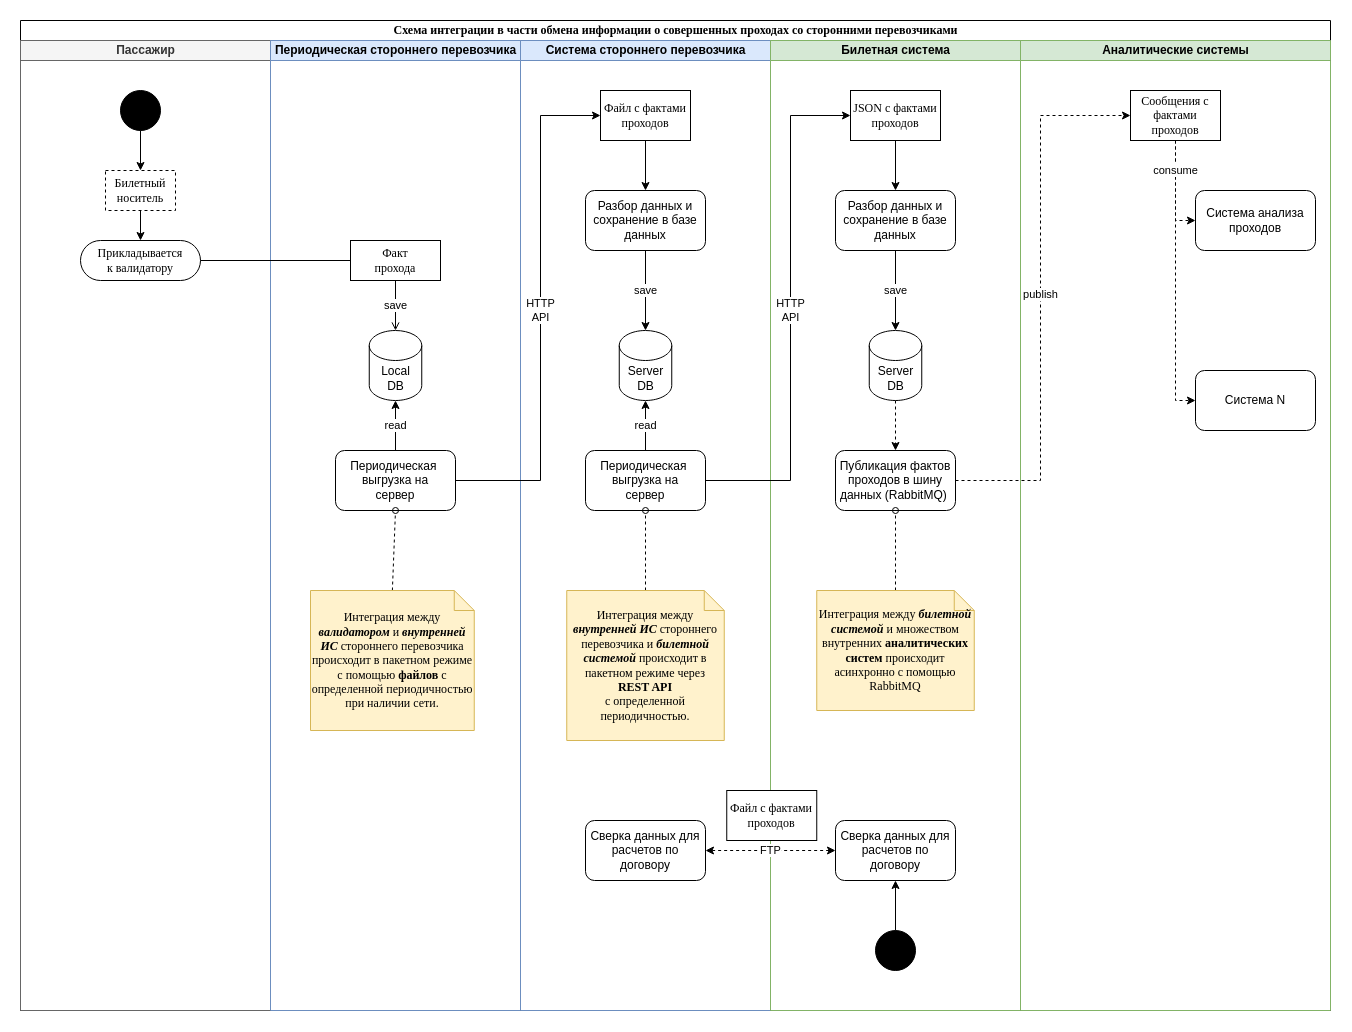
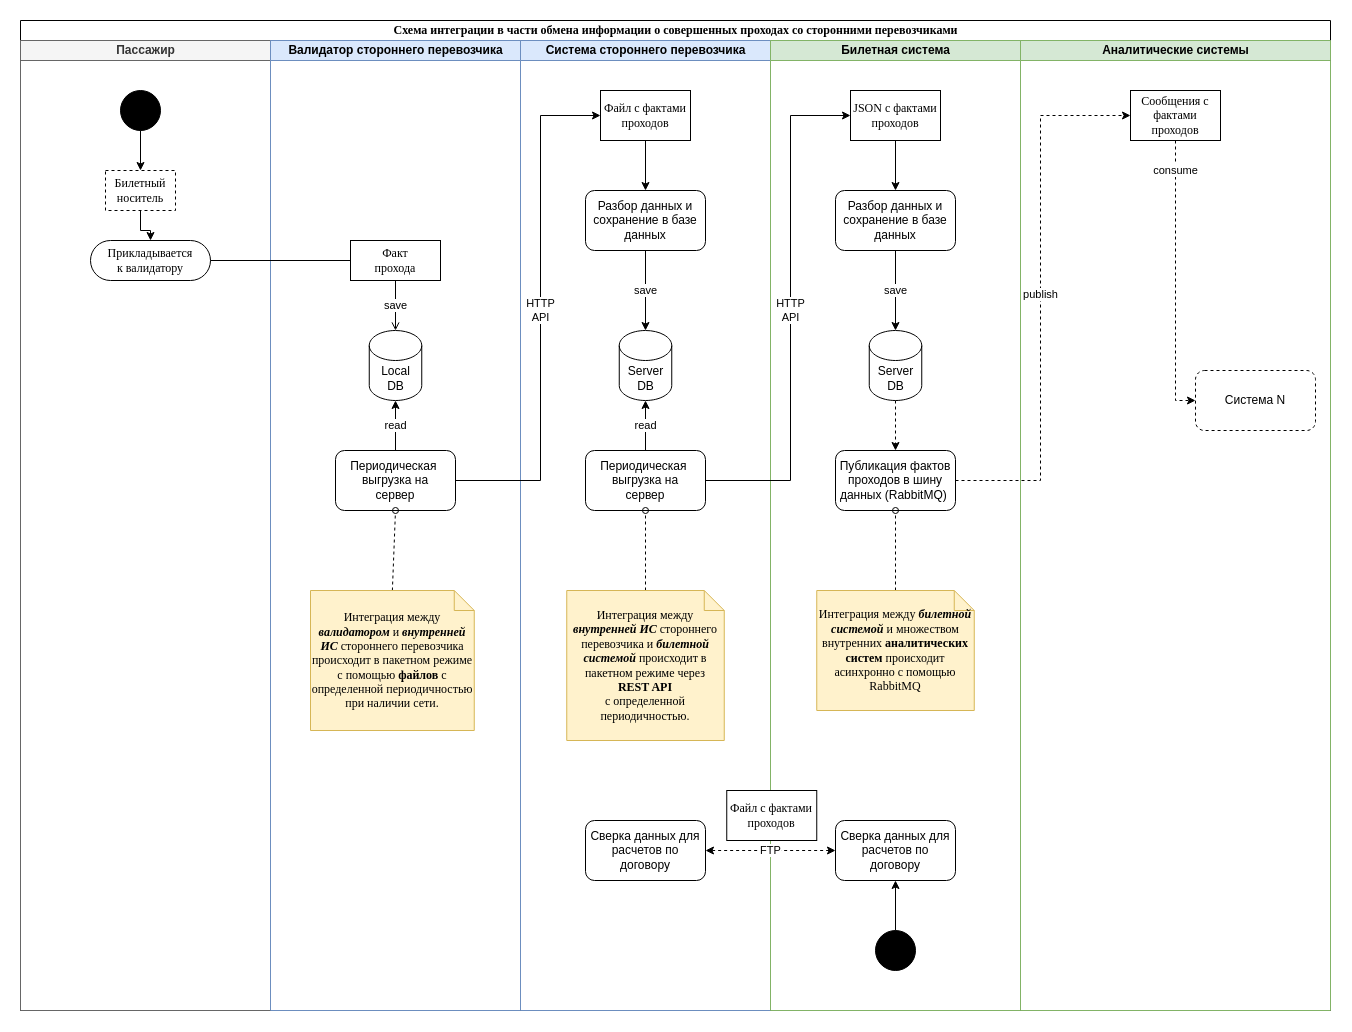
(396, 51) -> (396, 51)
(1183, 221) -> none
(1256, 221) -> none
(141, 261) -> (151, 261)
(1256, 401) -> (1256, 401)
